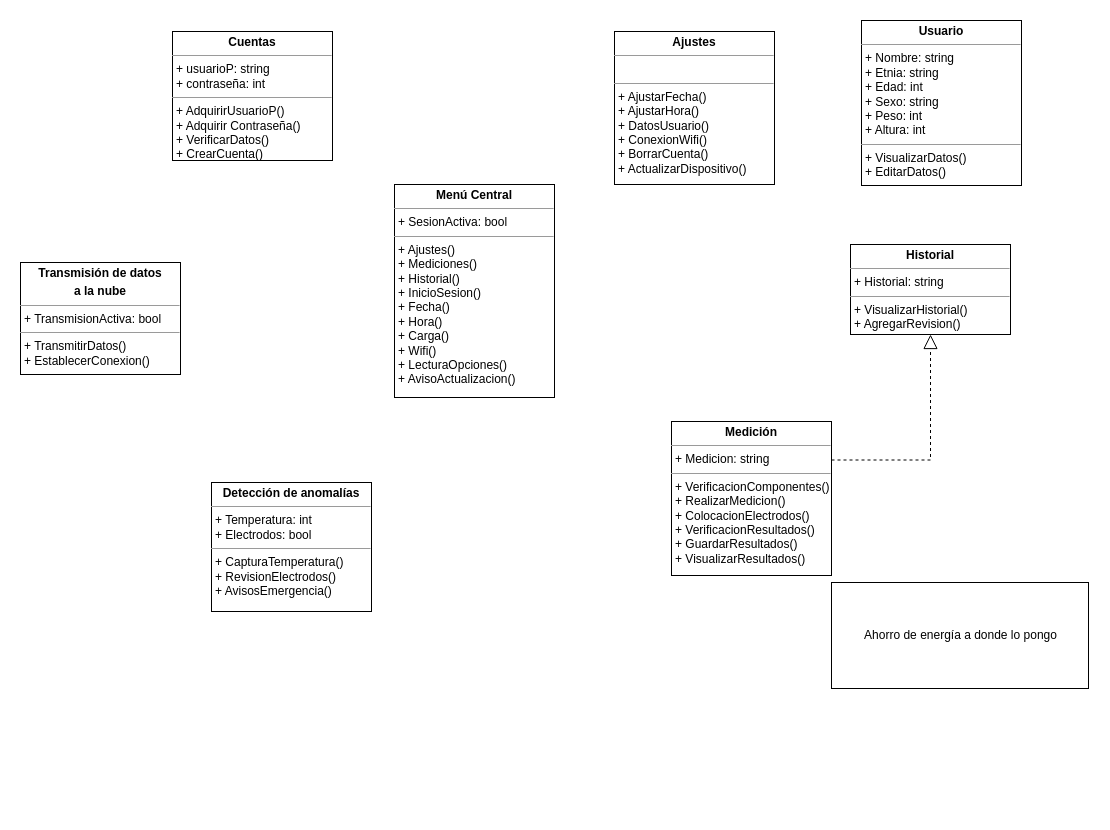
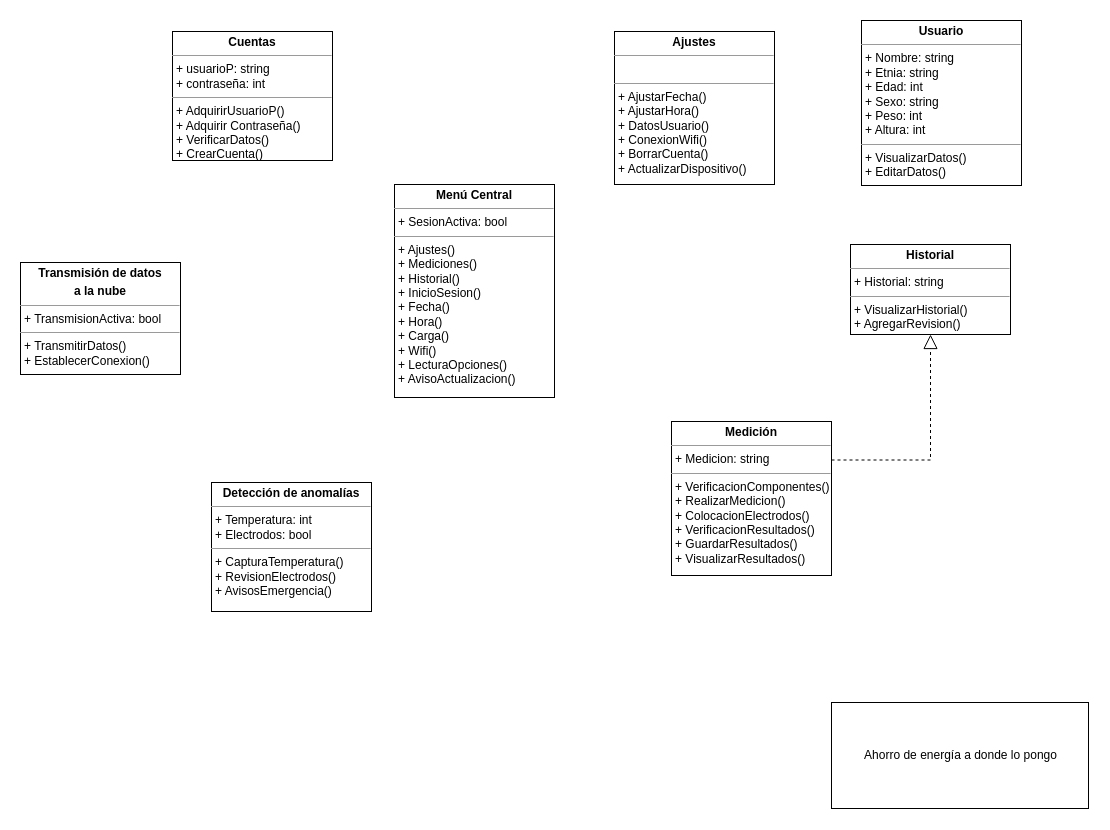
(960, 636) -> (960, 756)
